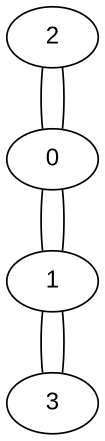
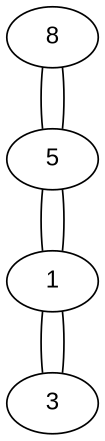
(53, 37) -> (53, 37)
(53, 159) -> (53, 159)
